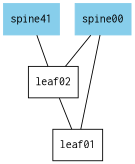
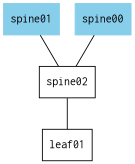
(31, 19) -> (31, 19)
(53, 82) -> (67, 82)
(90, 82) -> none
